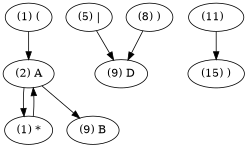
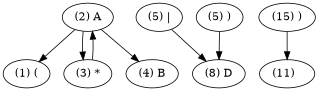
(149, 17) -> (220, 17)
(29, 42) -> (60, 43)
(216, 42) -> (287, 42)
(121, 74) -> (219, 74)
(29, 130) -> (88, 74)
(93, 130) -> (152, 74)
